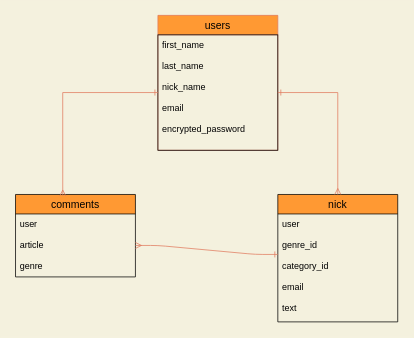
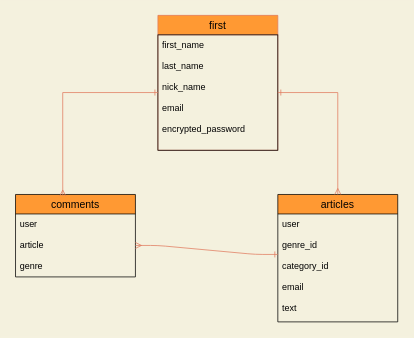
(218, 26) -> (218, 26)
(338, 205) -> (338, 205)
